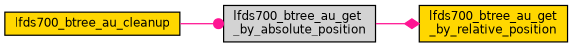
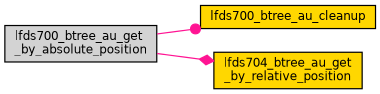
(197, 24) -> (174, 32)
(493, 24) -> (288, 70)
